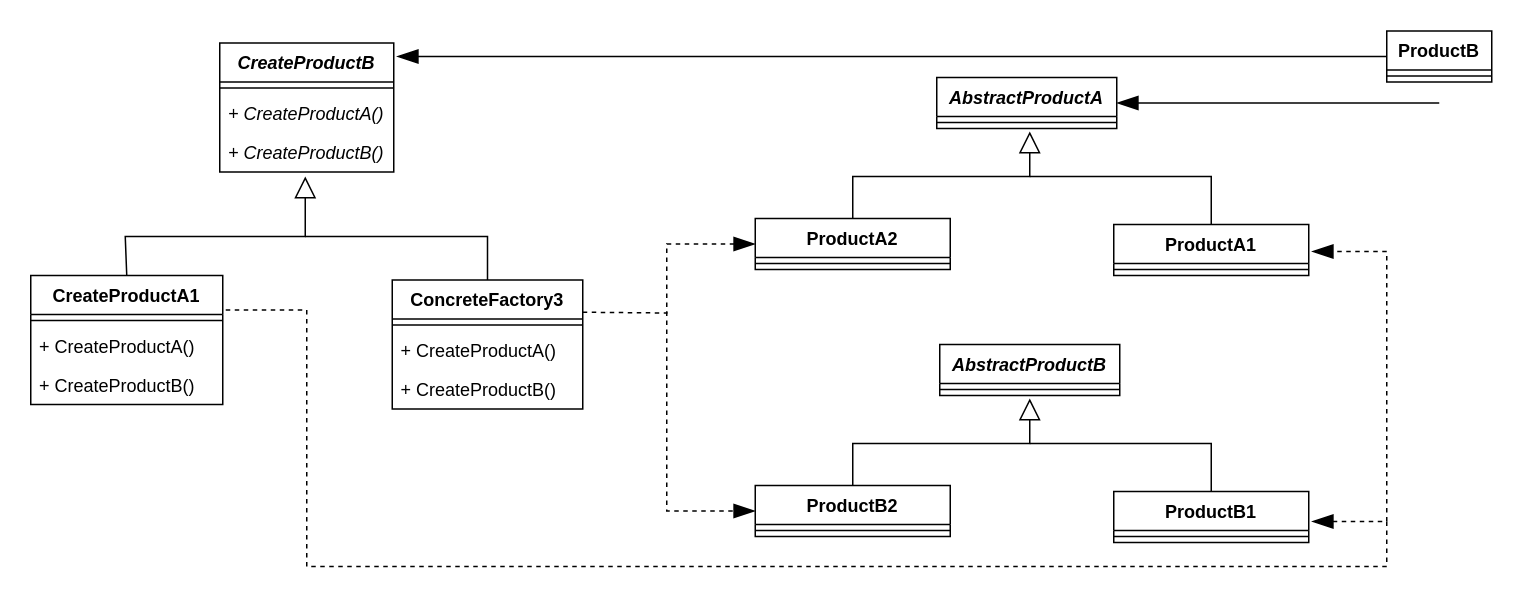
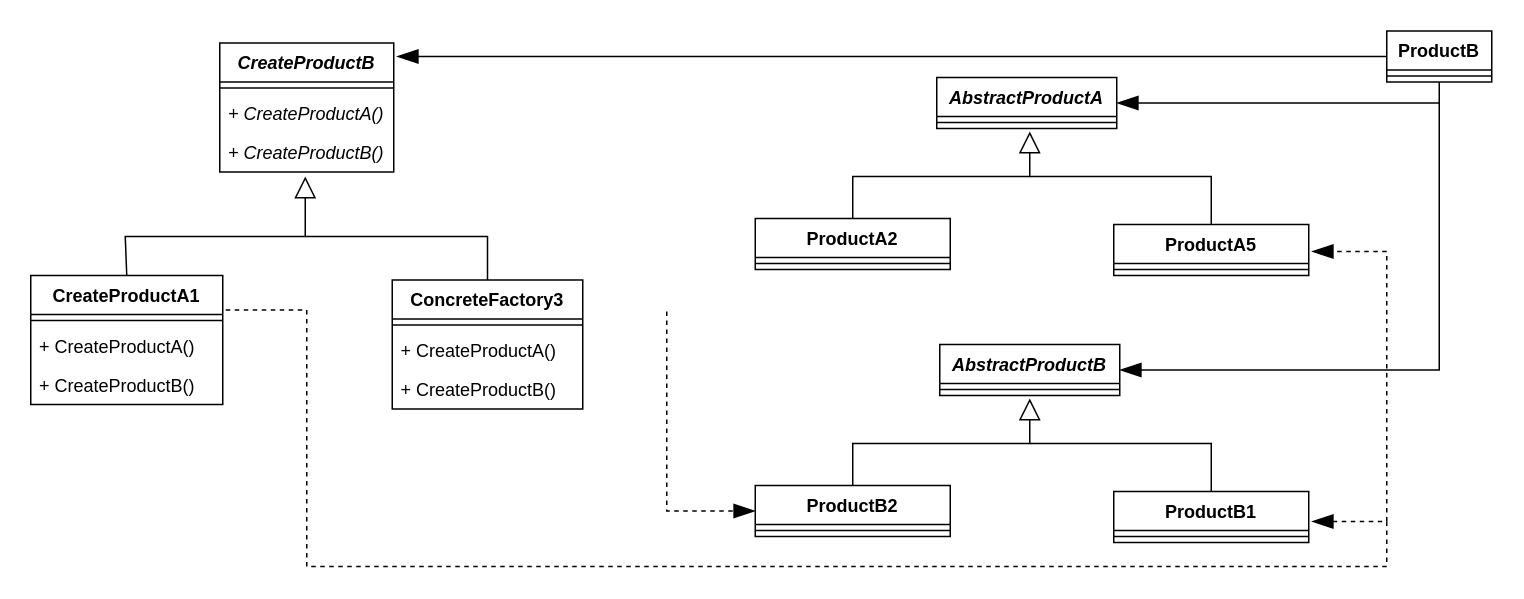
(1211, 245) -> (1211, 245)
(667, 287) -> none
none -> (1433, 370)
